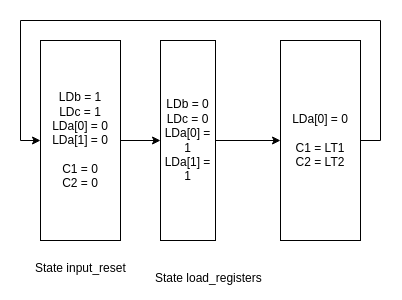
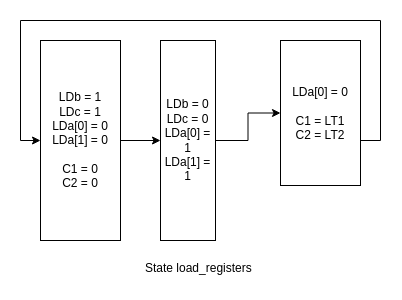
(321, 141) -> (321, 113)
(89, 269) -> none
(214, 279) -> (204, 269)
